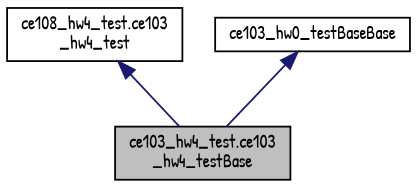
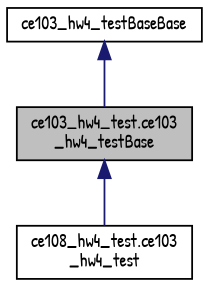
(313, 35) -> (104, 25)
(155, 100) -> (104, 202)
